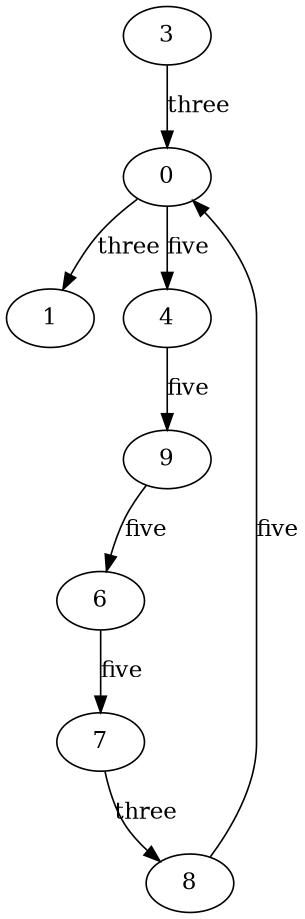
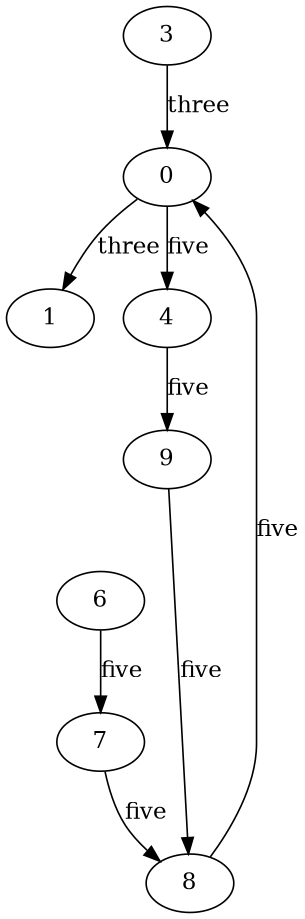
(125, 518) -> (178, 663)
(146, 813) -> (146, 813)
